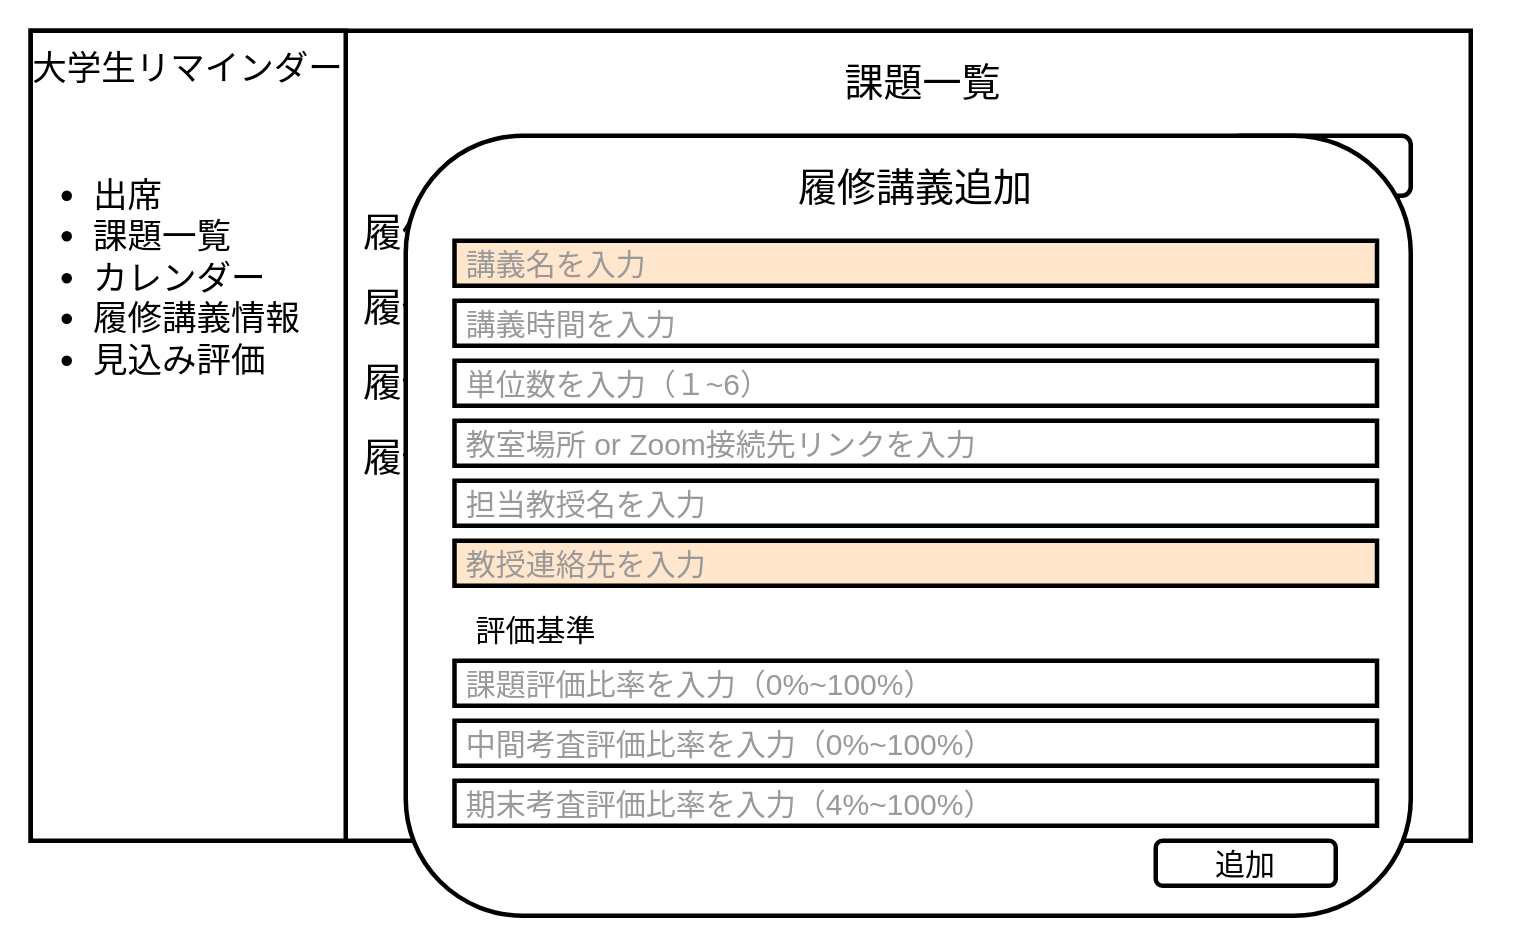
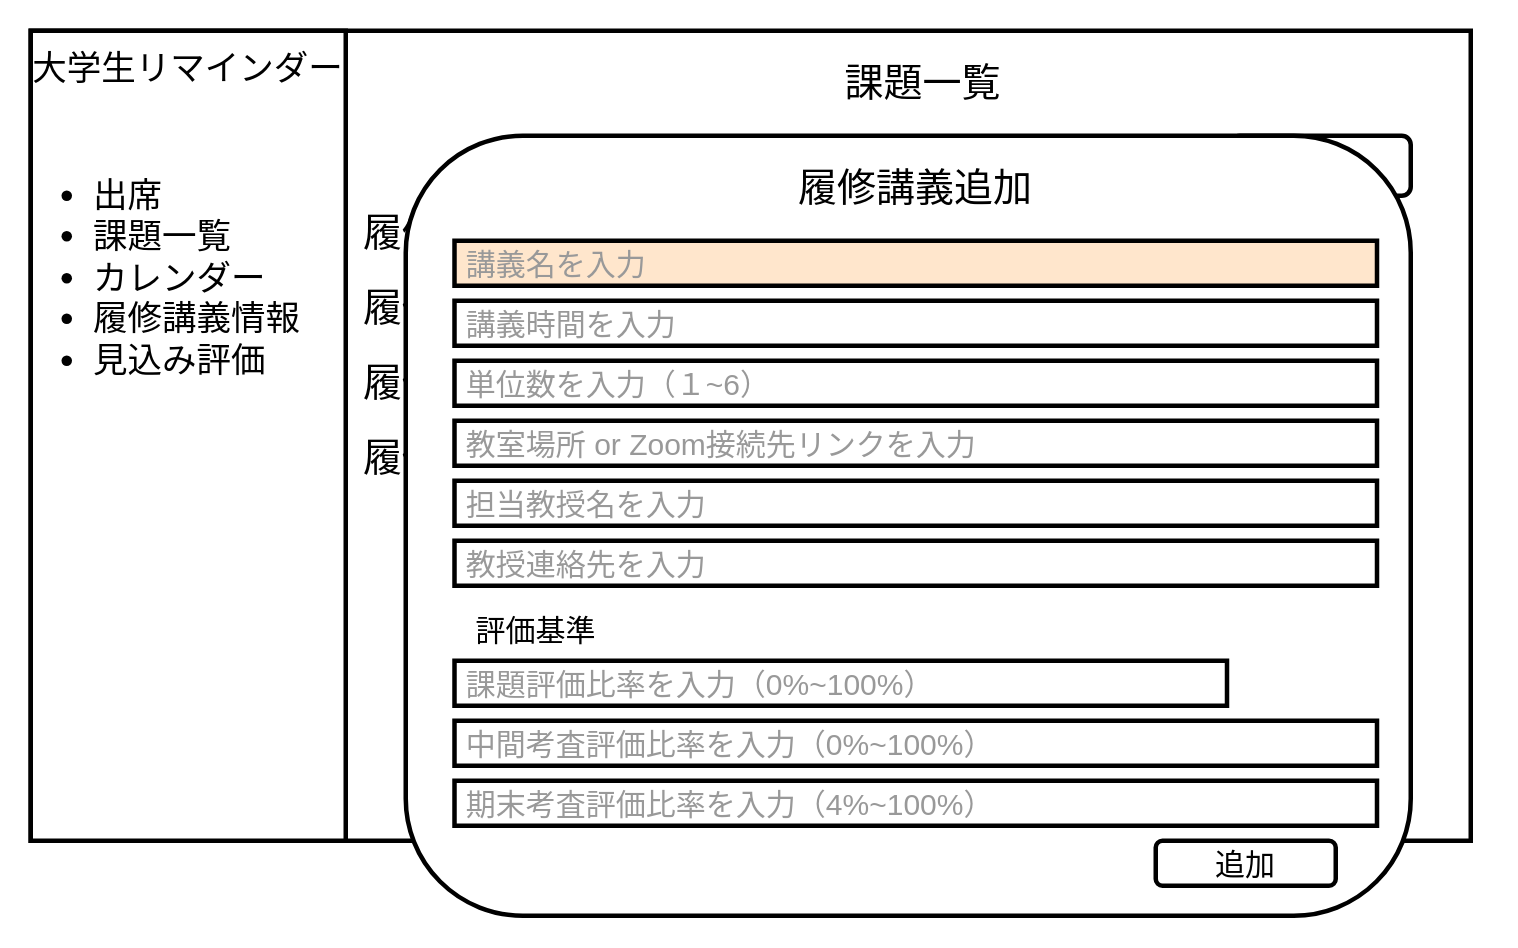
(916, 563) -> (916, 563)
(916, 683) -> (841, 683)
